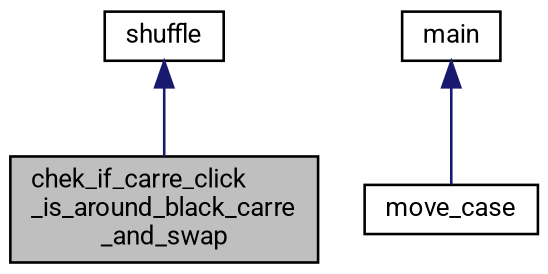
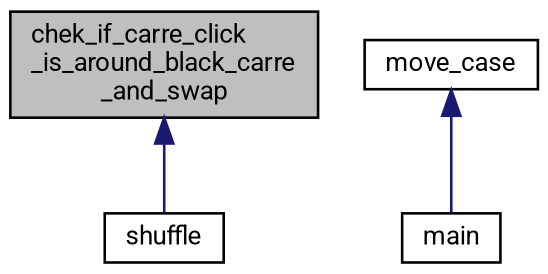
(164, 122) -> (164, 179)
(451, 136) -> (451, 165)
